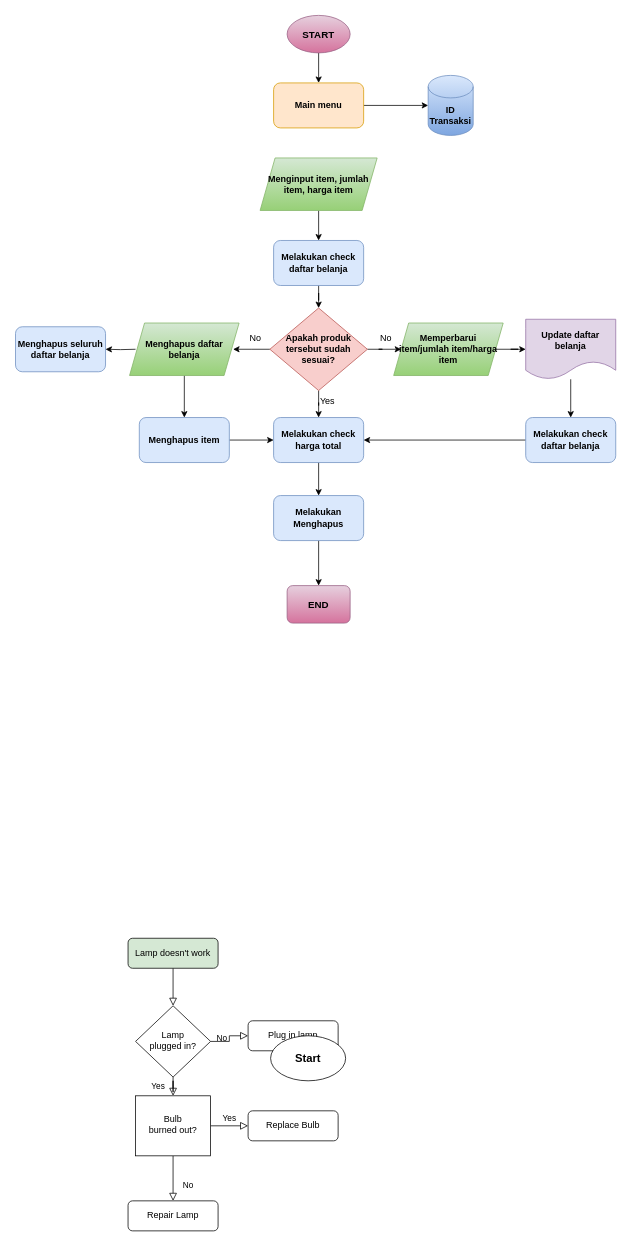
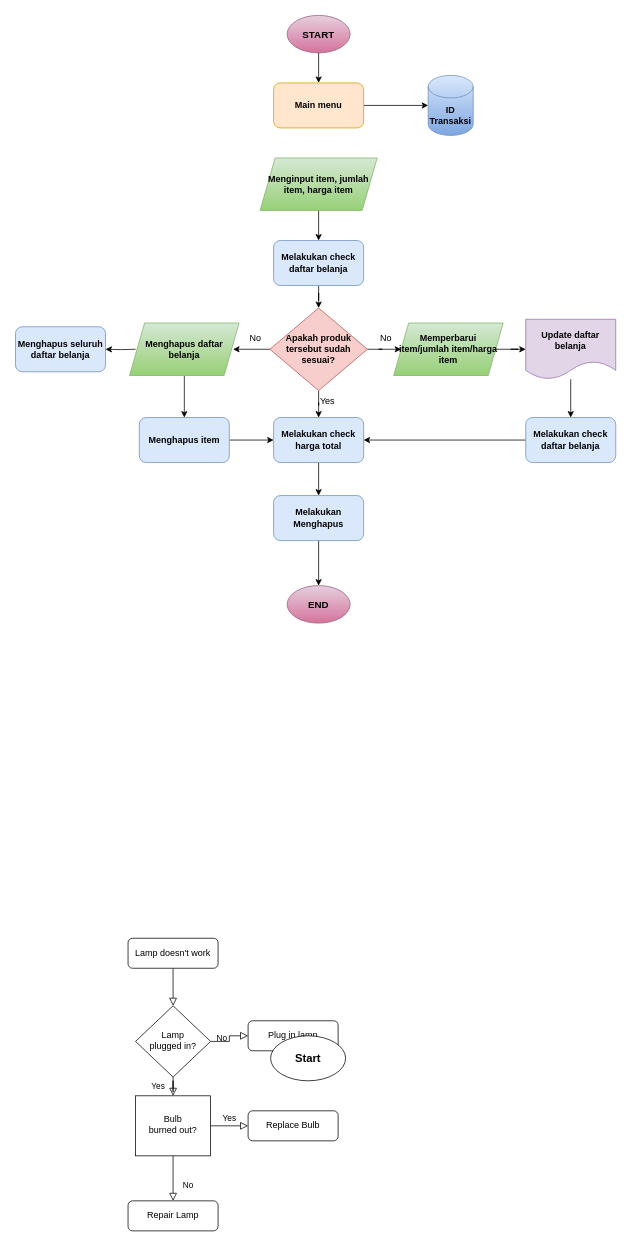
(318, 604) -> (318, 604)
(173, 953) -> (173, 953)
